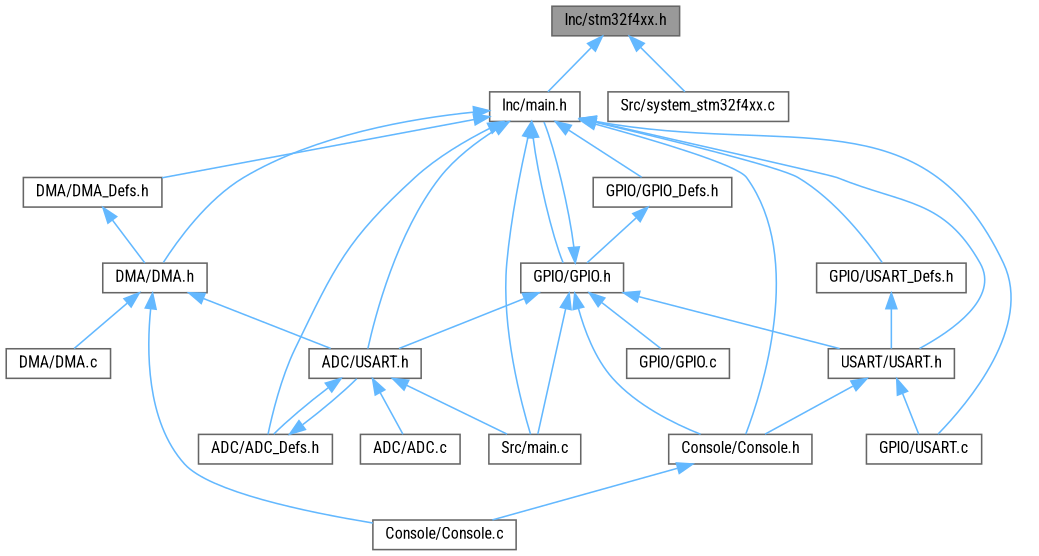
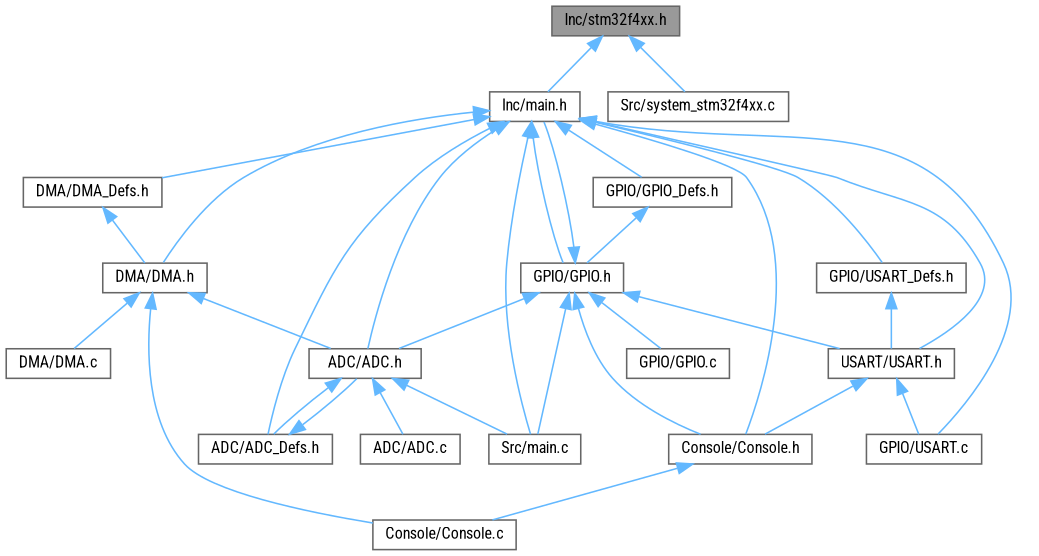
(365, 364) -> (365, 364)
